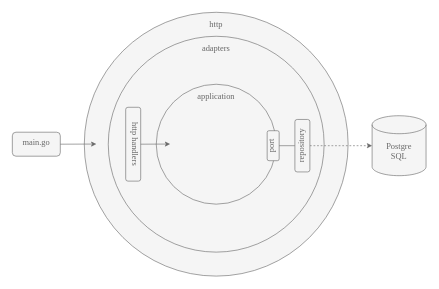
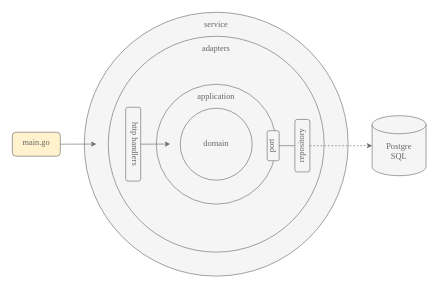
(216, 25) -> (216, 25)
(36, 144) -> (36, 144)
none -> (216, 144)
